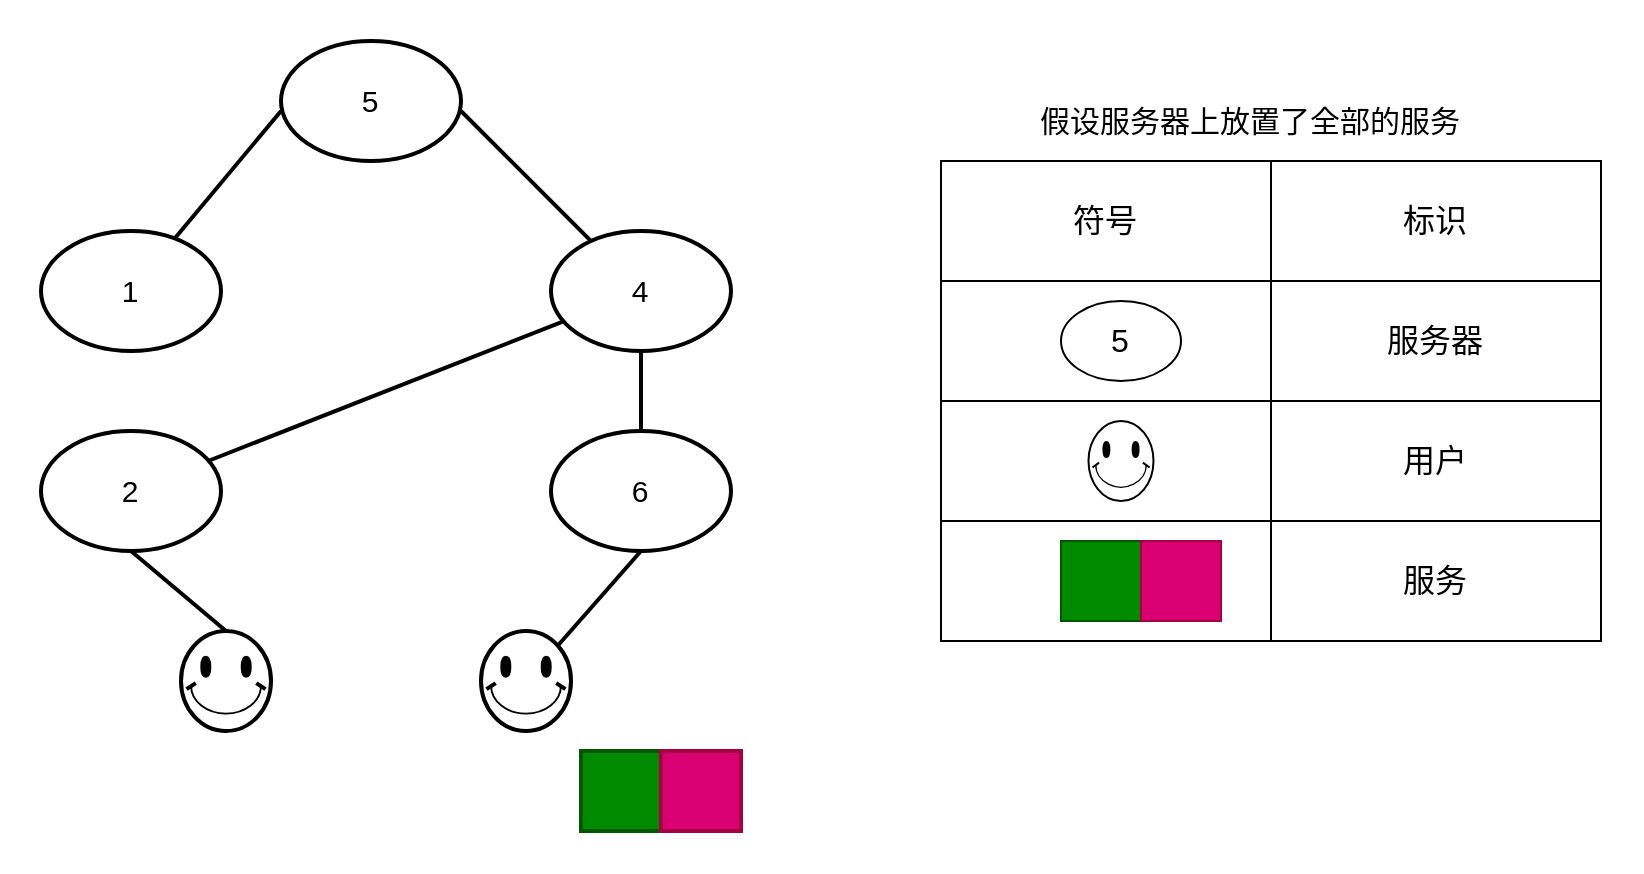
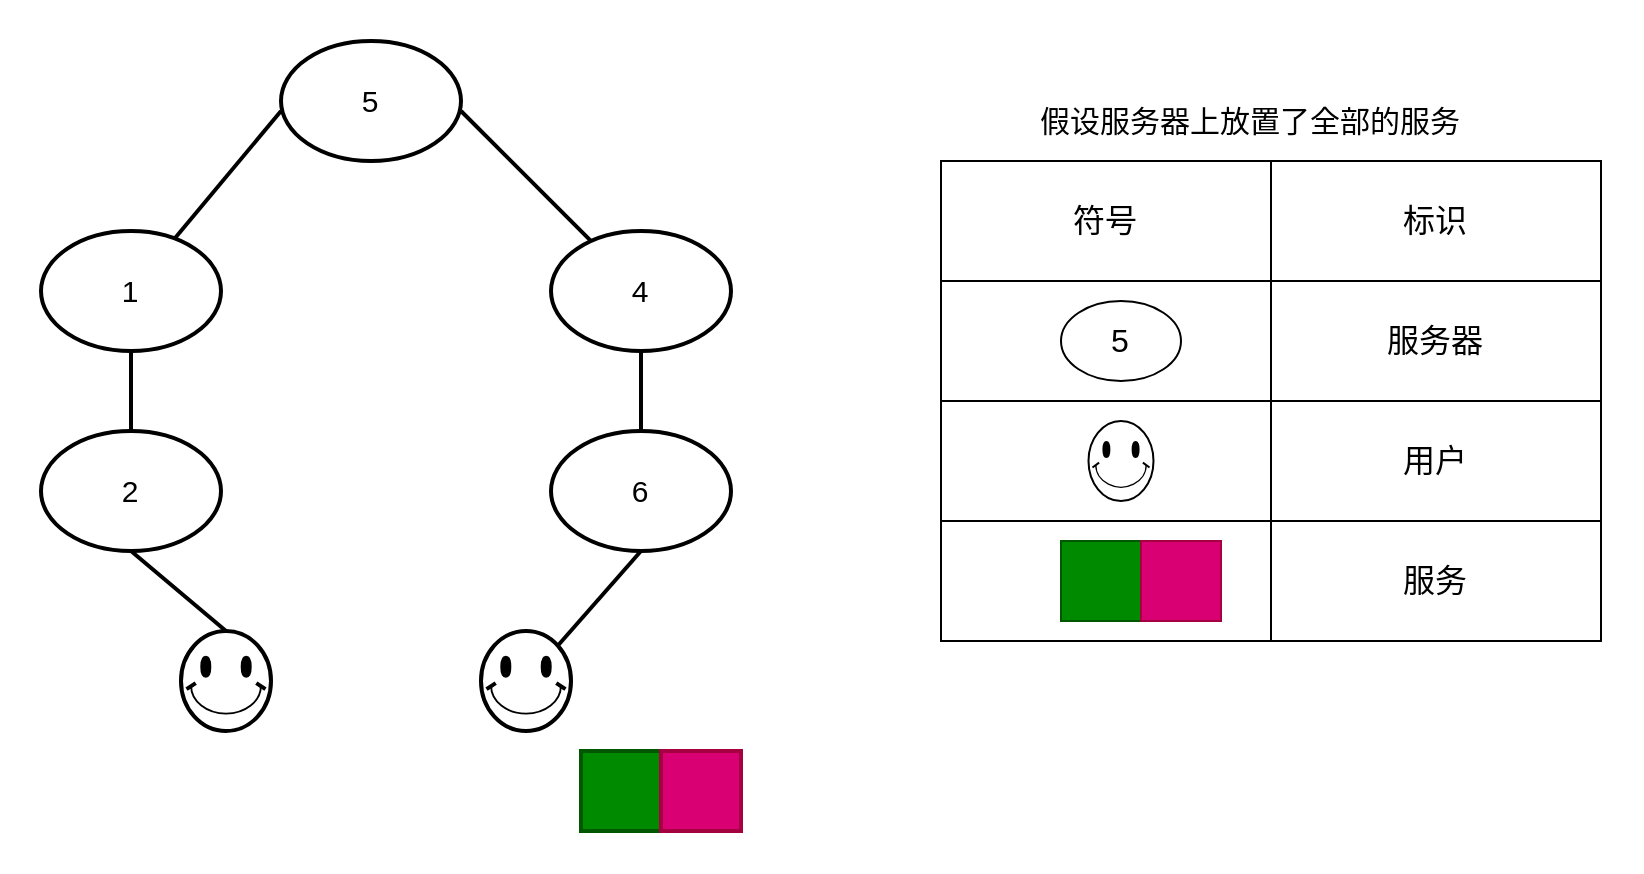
(386, 391) -> (131, 391)
